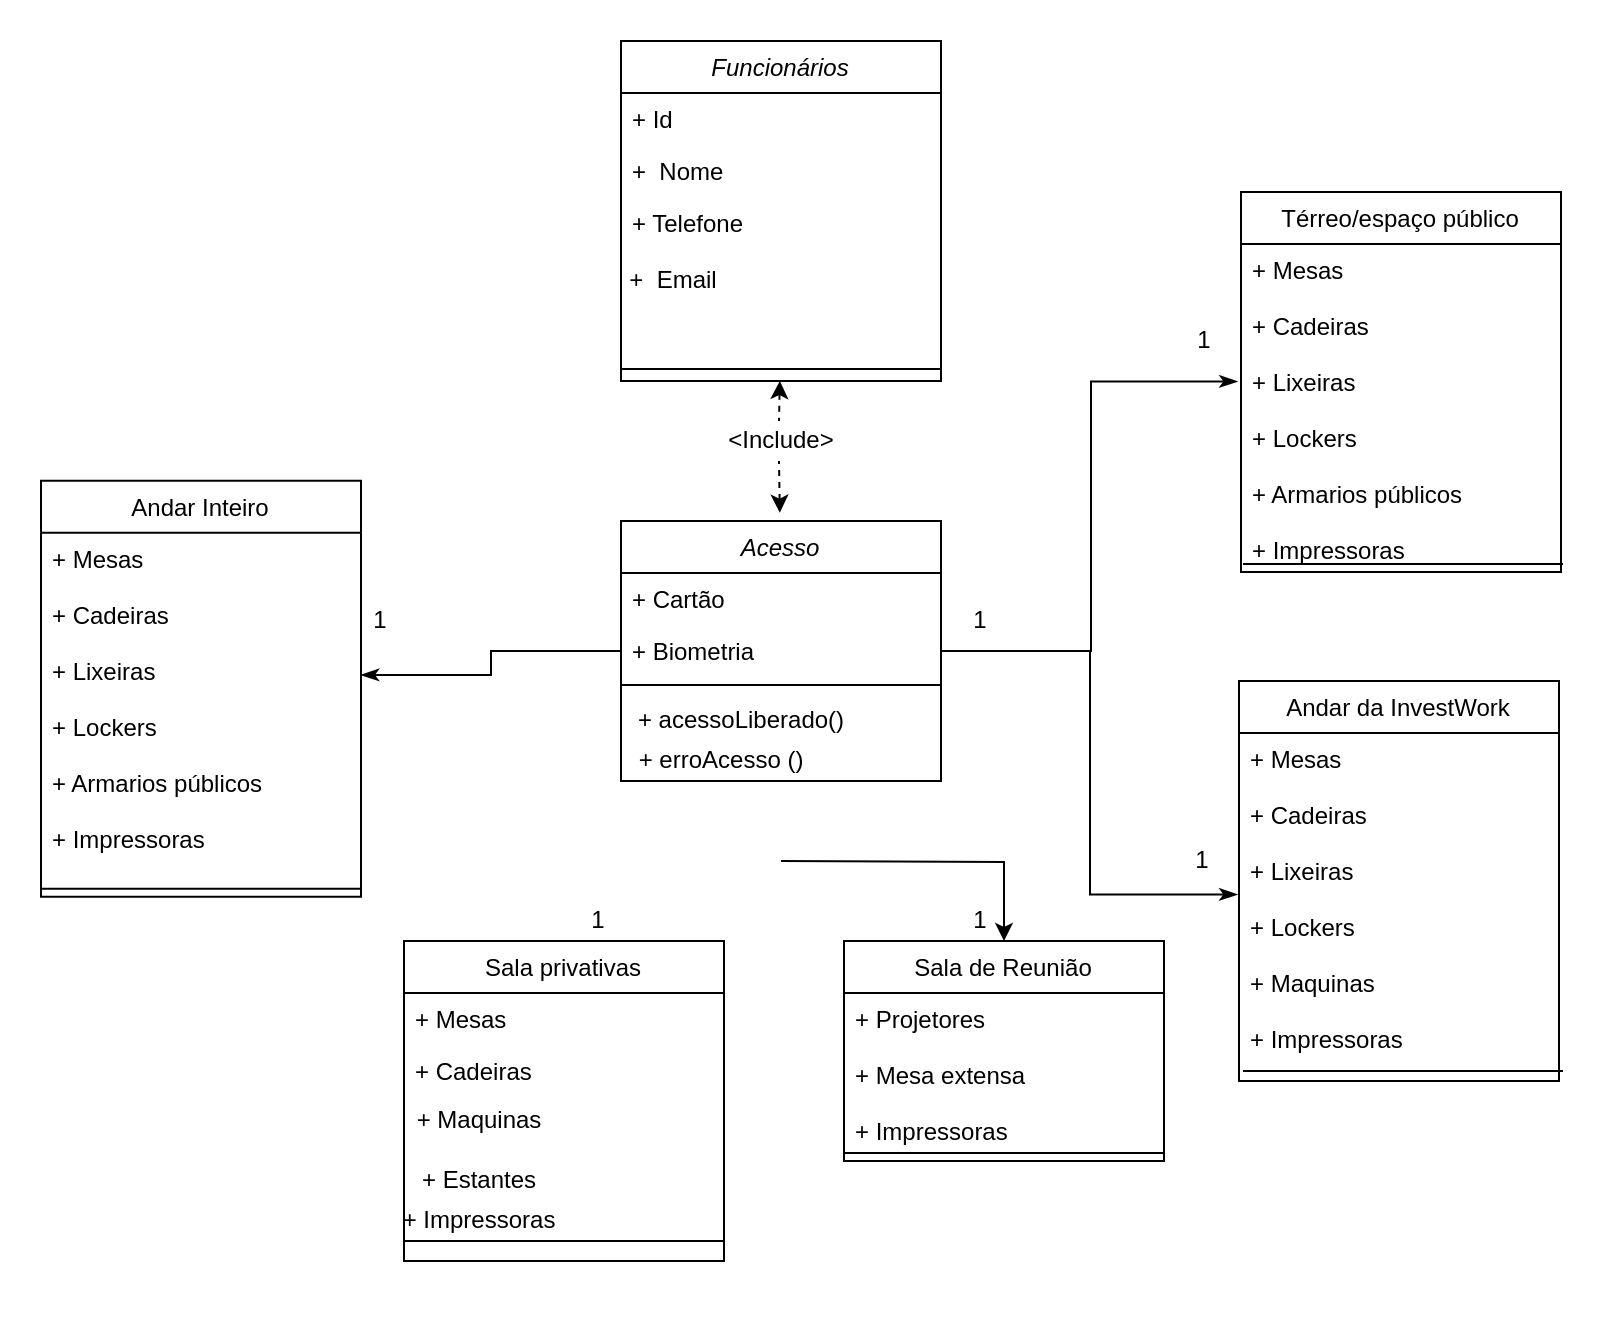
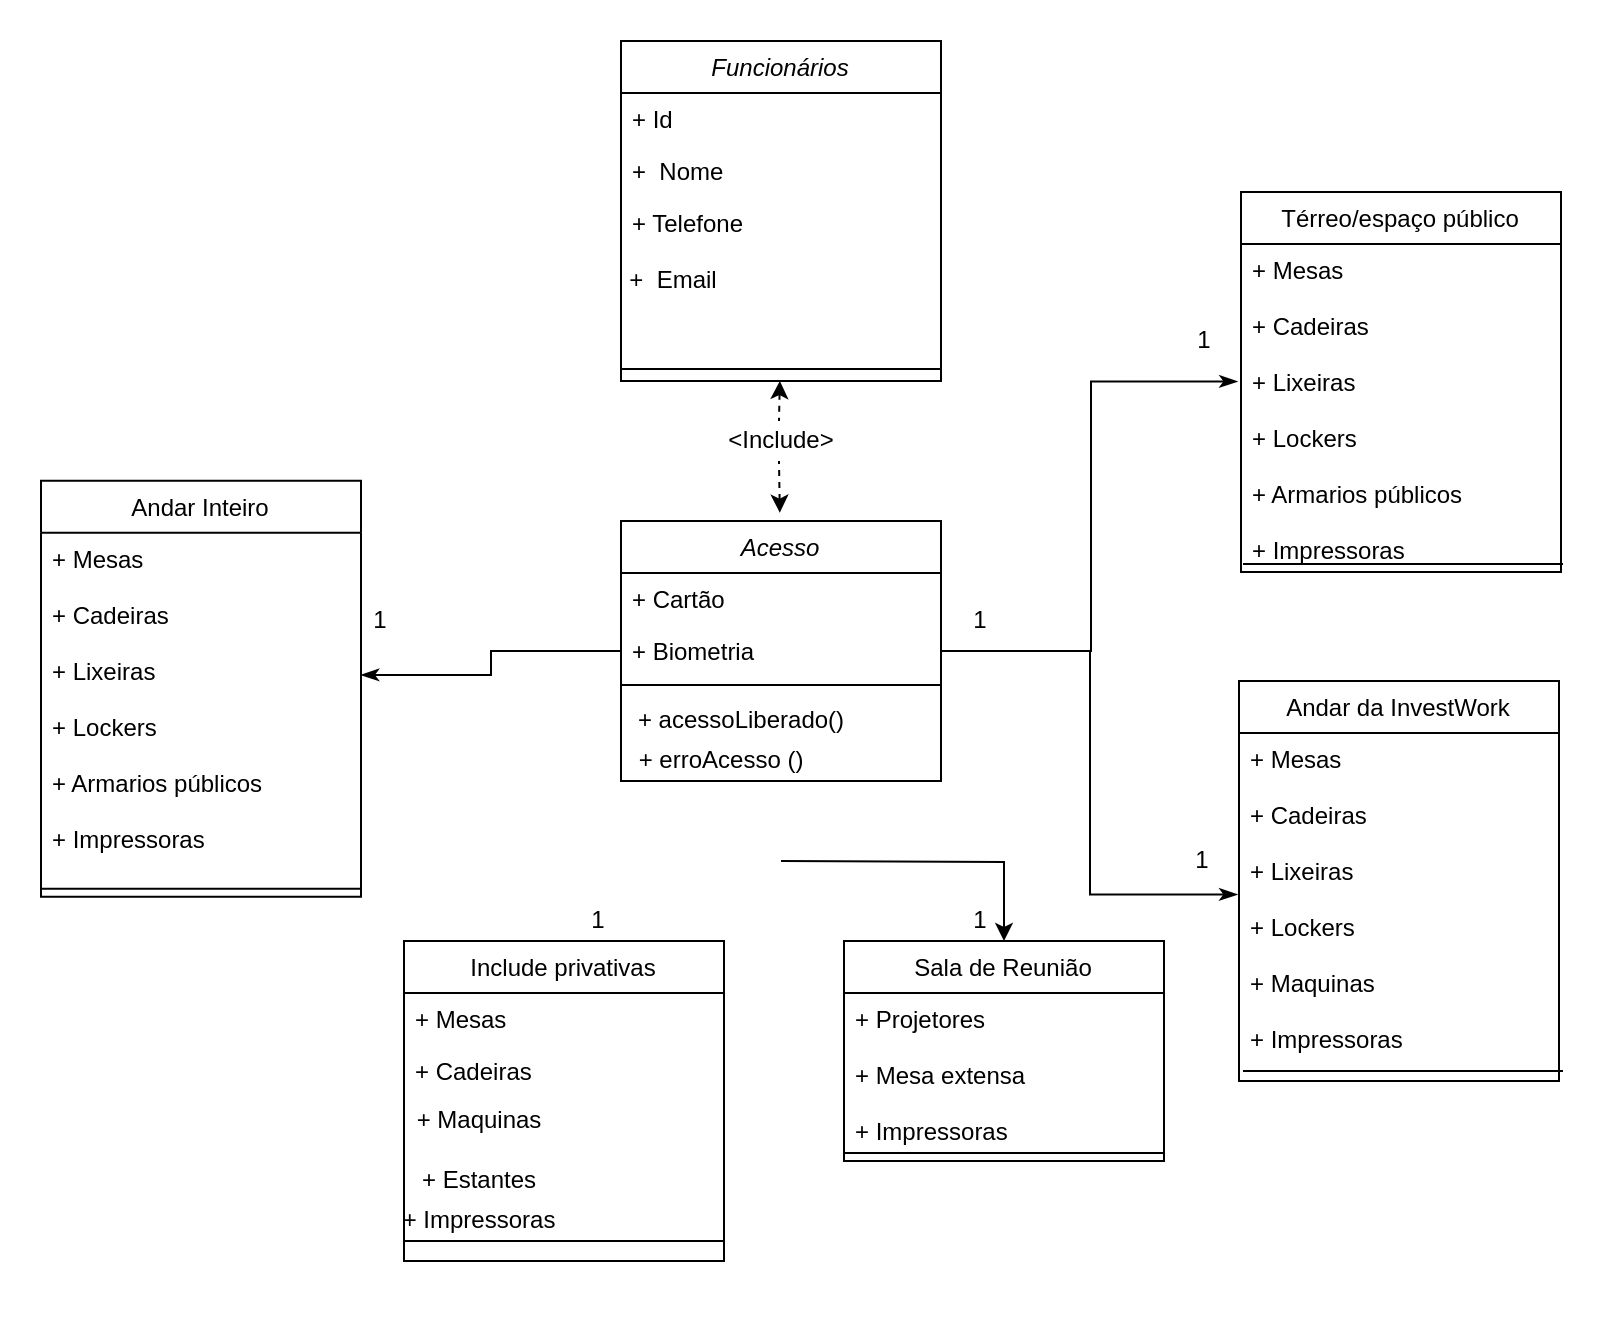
(563, 968) -> (563, 968)
